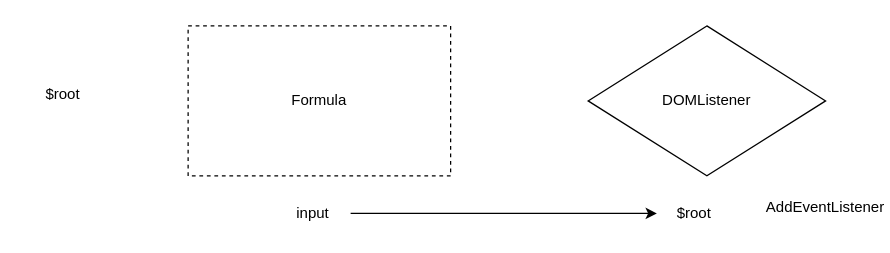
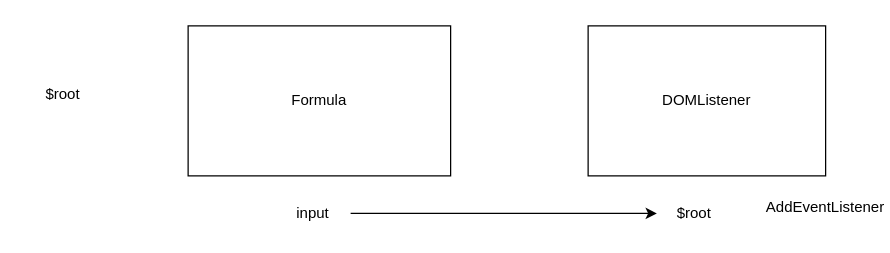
(319, 101) -> (319, 101)
(707, 101) -> (707, 101)
